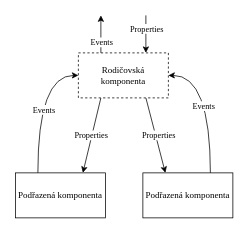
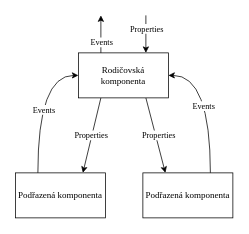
(123, 75) -> (123, 75)
